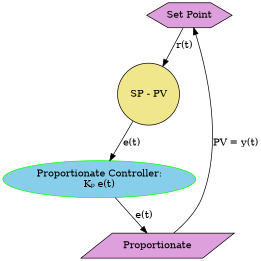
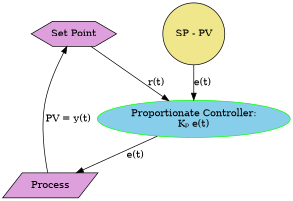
(175, 44) -> (127, 71)
(158, 246) -> (50, 185)
